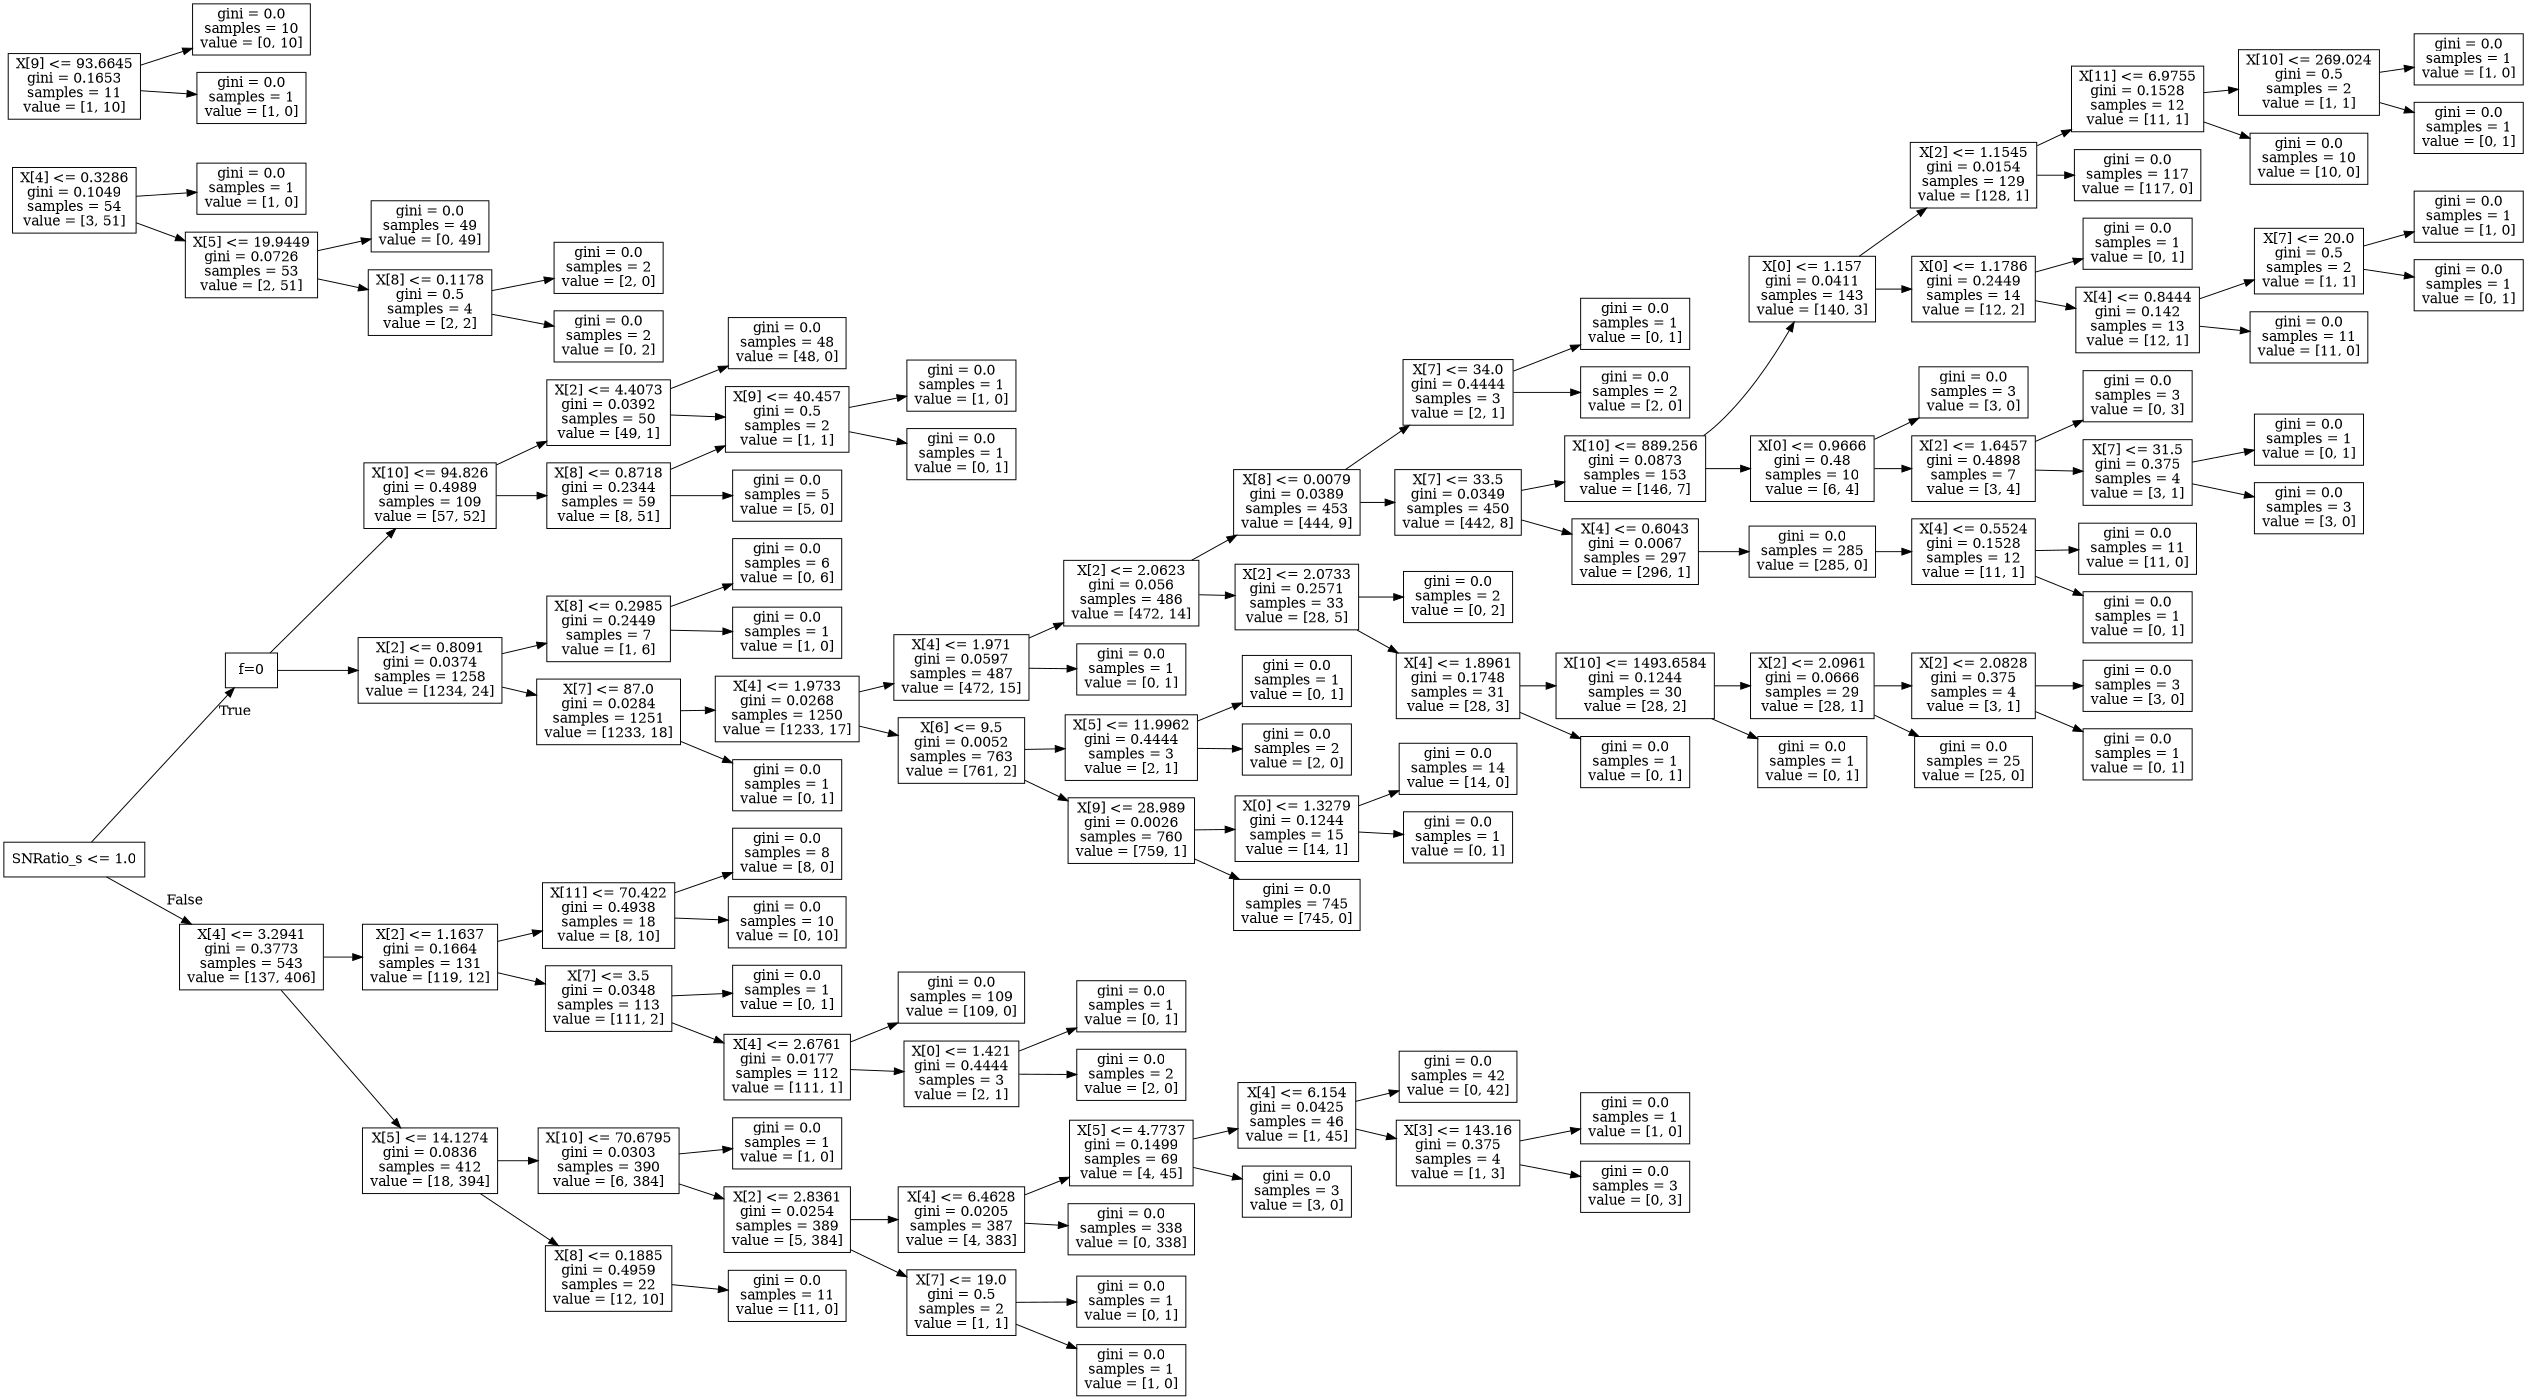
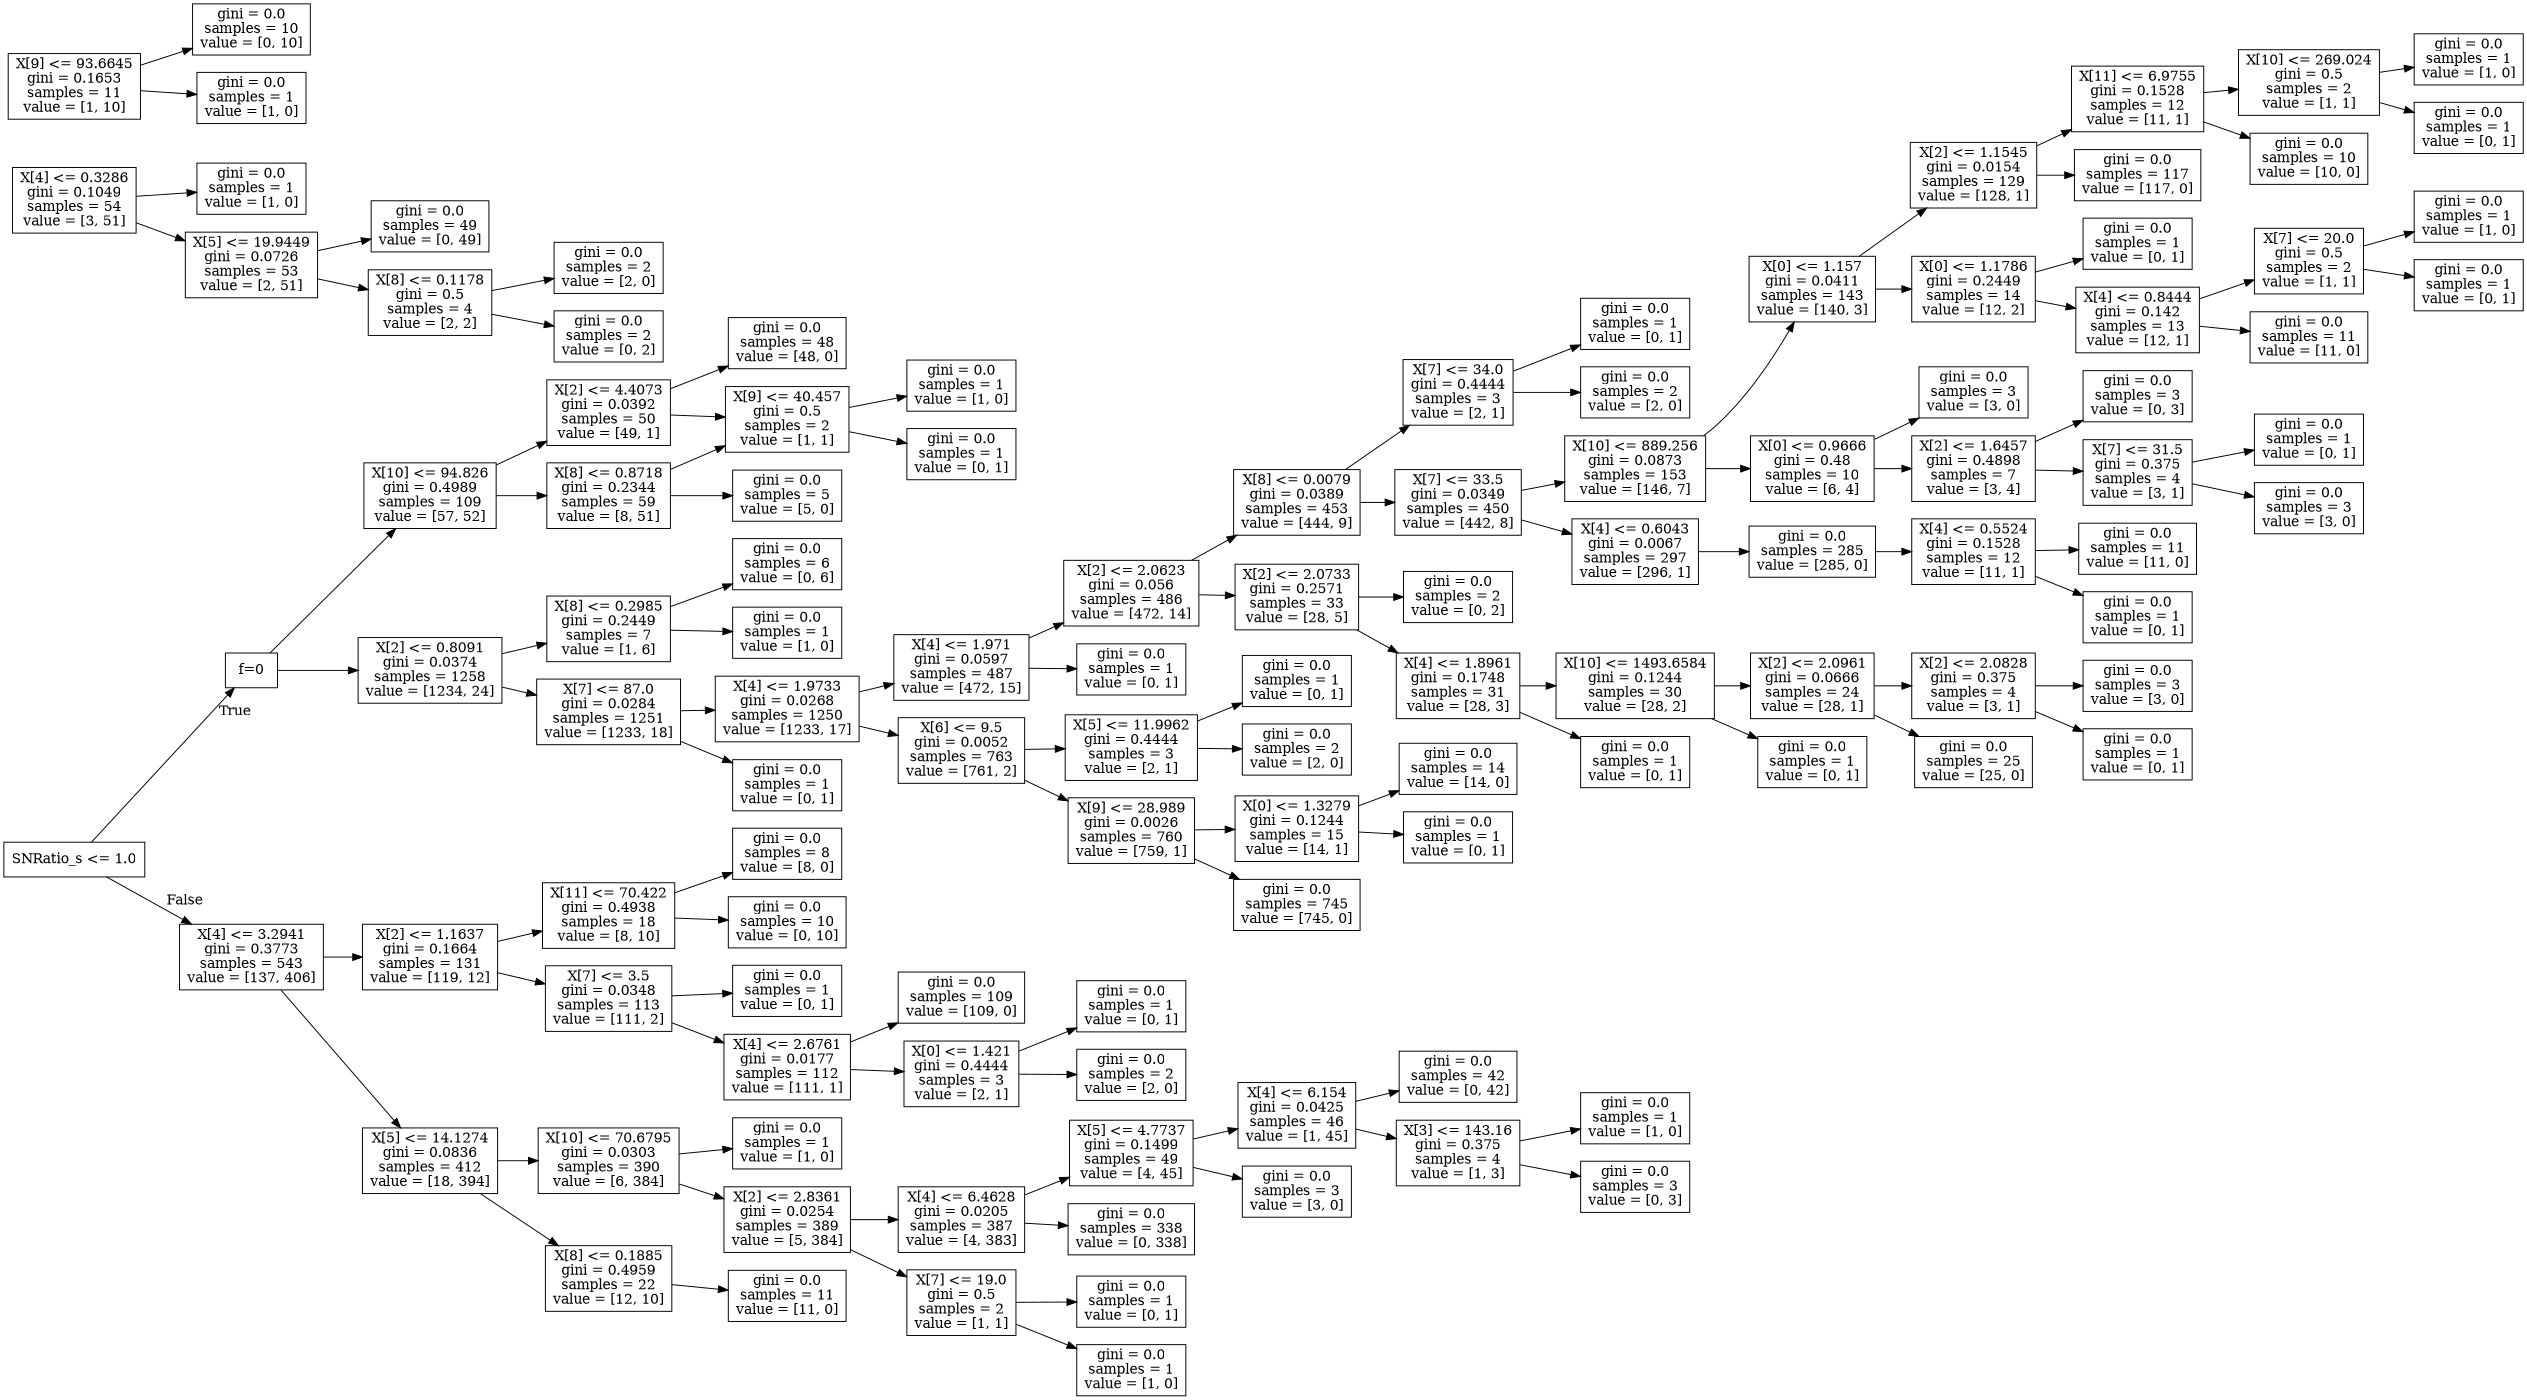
(1812, 686) -> (1812, 686)
(1131, 1153) -> (1131, 1153)
